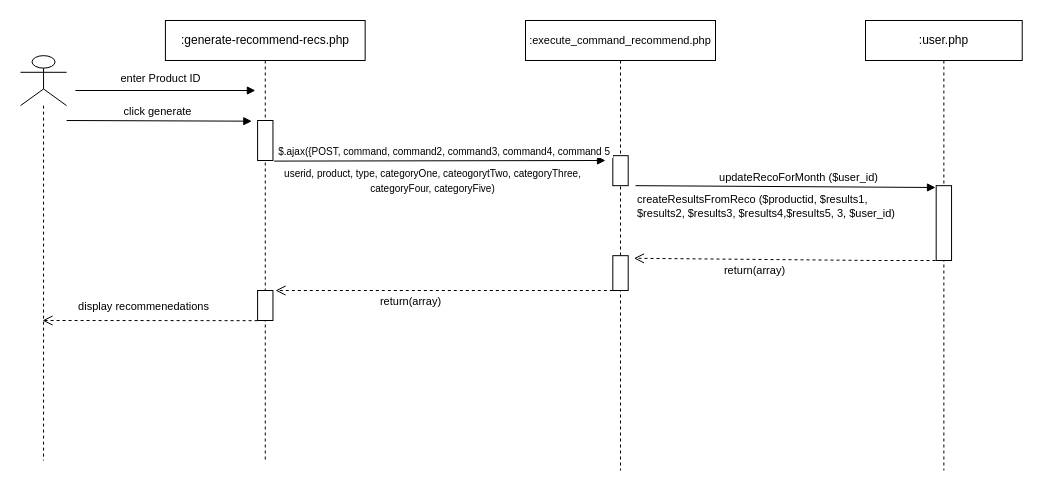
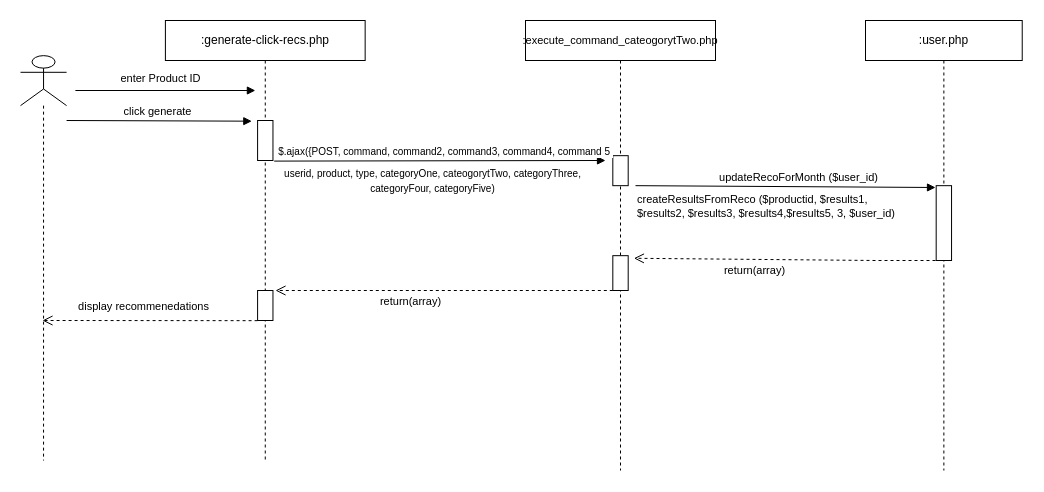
(266, 41) -> (266, 41)
(621, 41) -> (621, 41)
